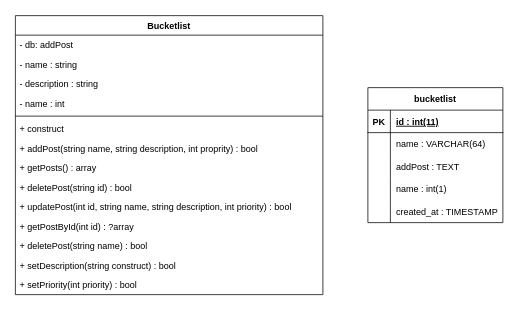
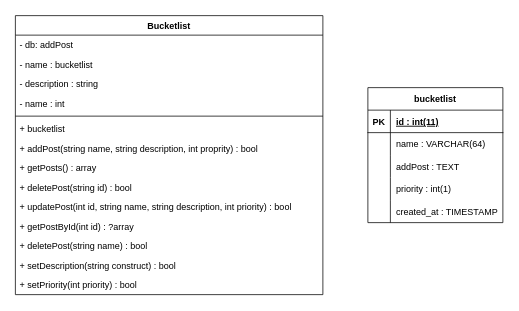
(51, 65) -> (60, 65)
(46, 129) -> (46, 129)
(424, 189) -> (432, 189)
